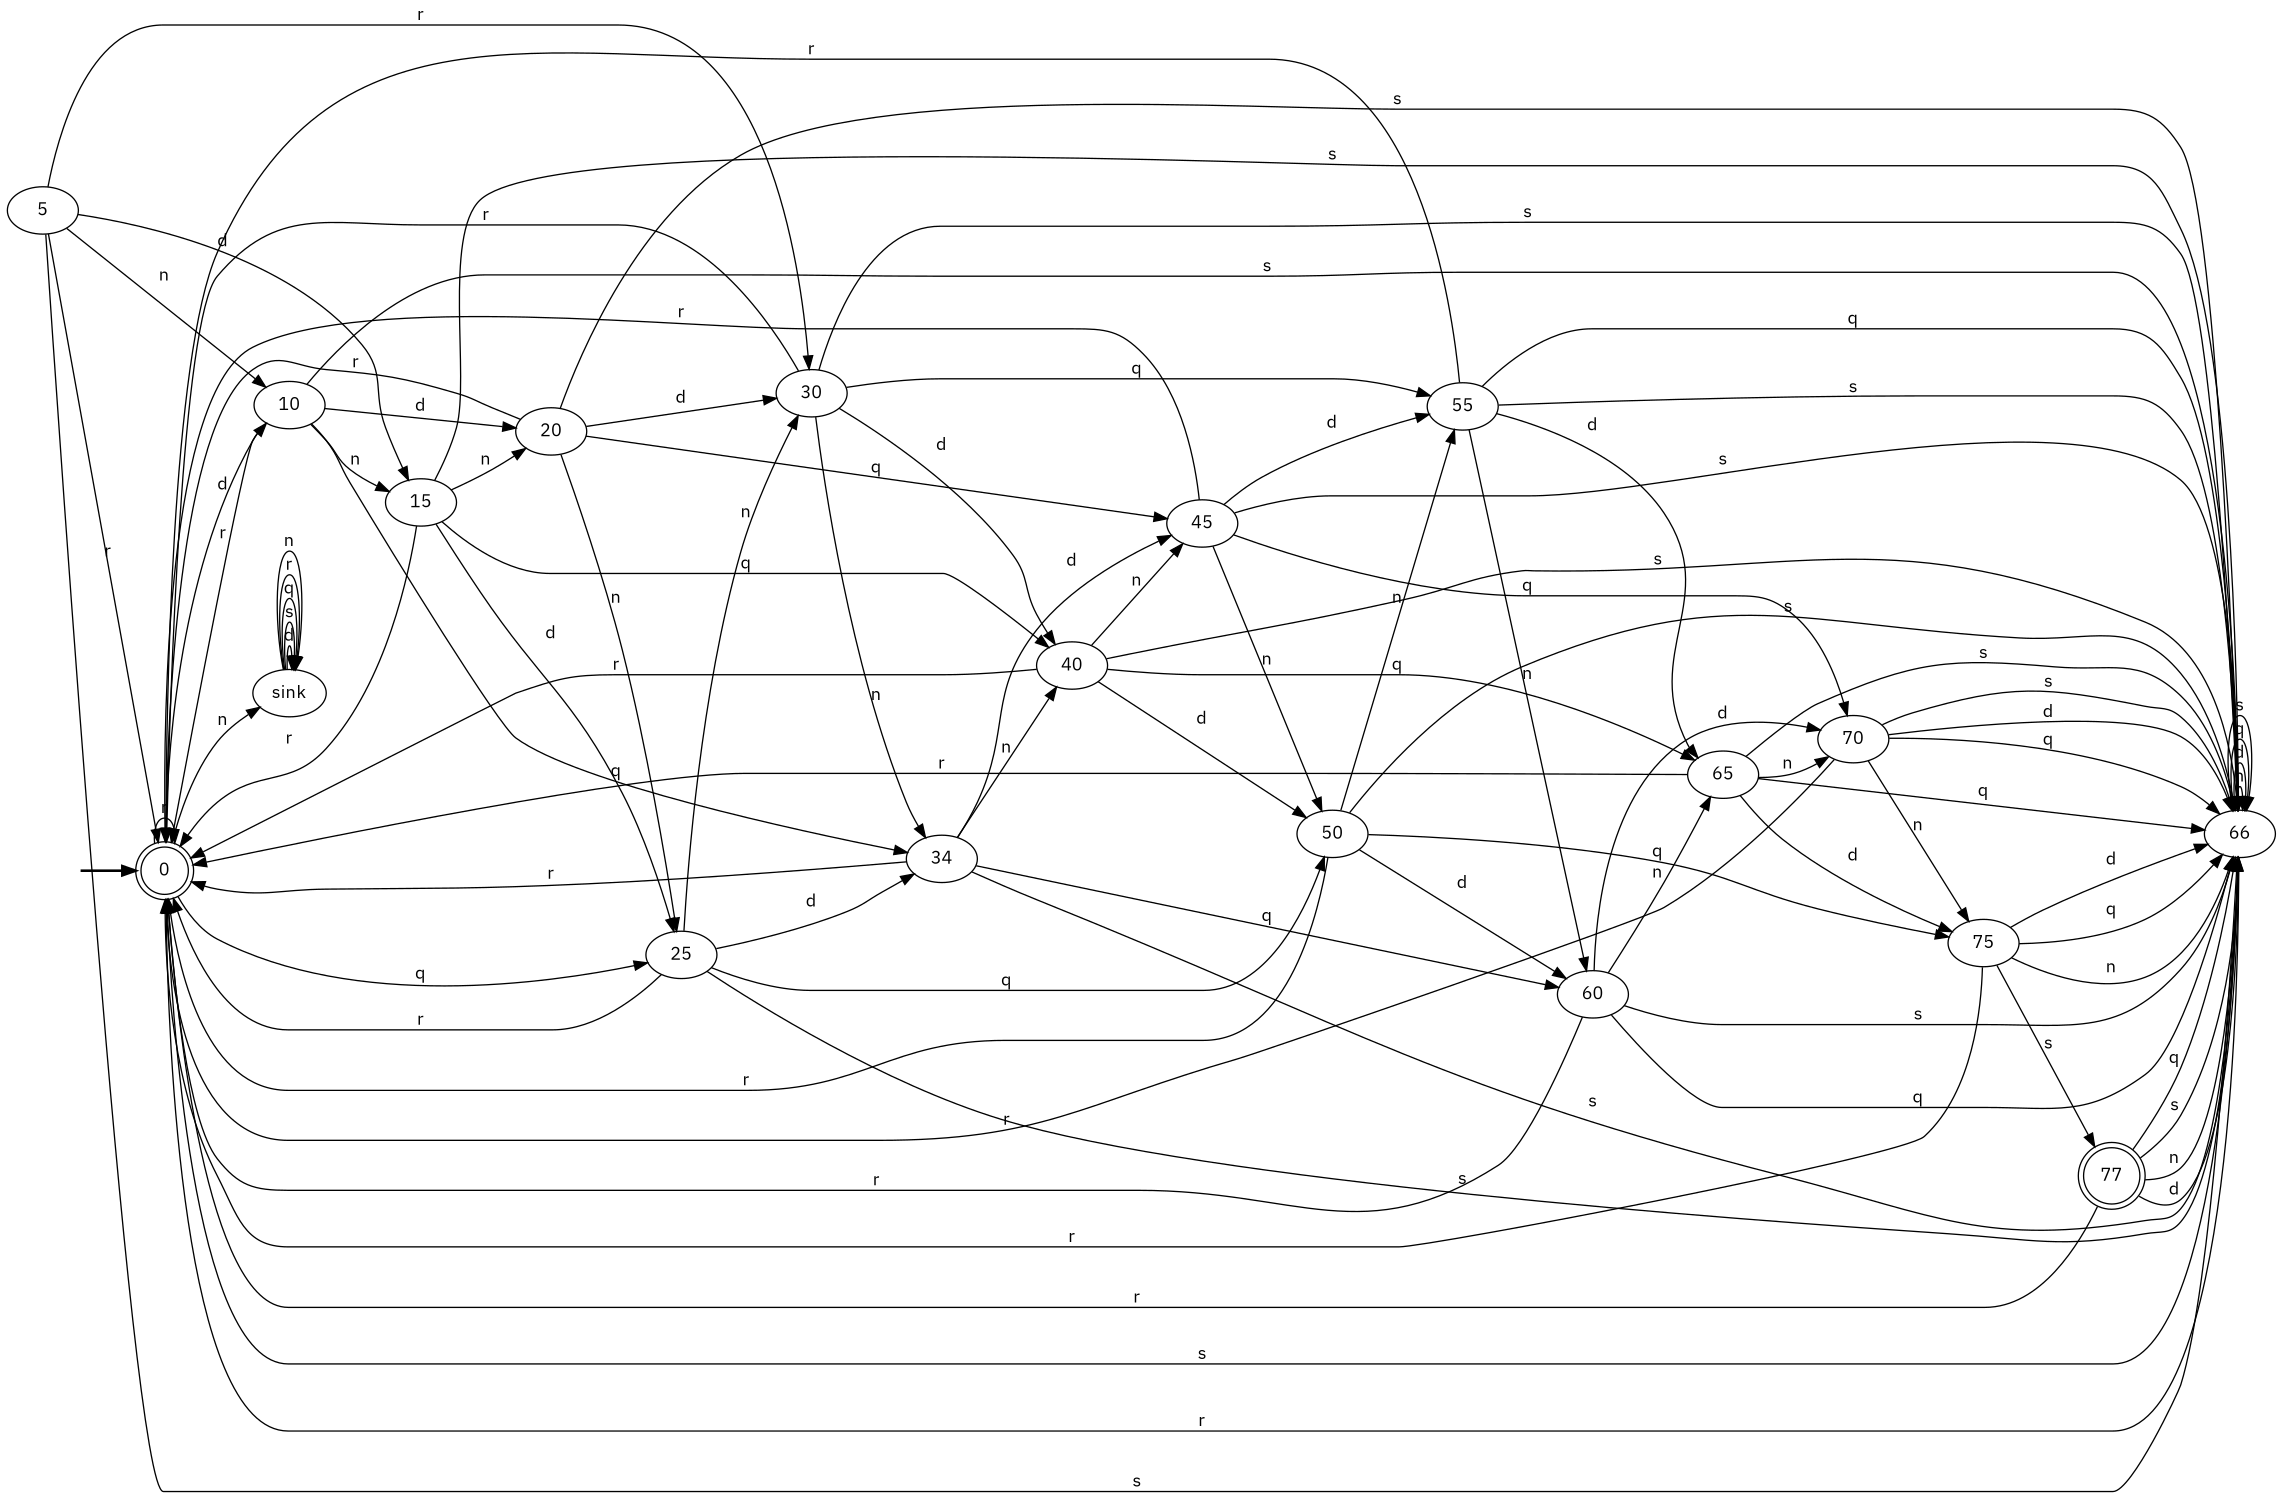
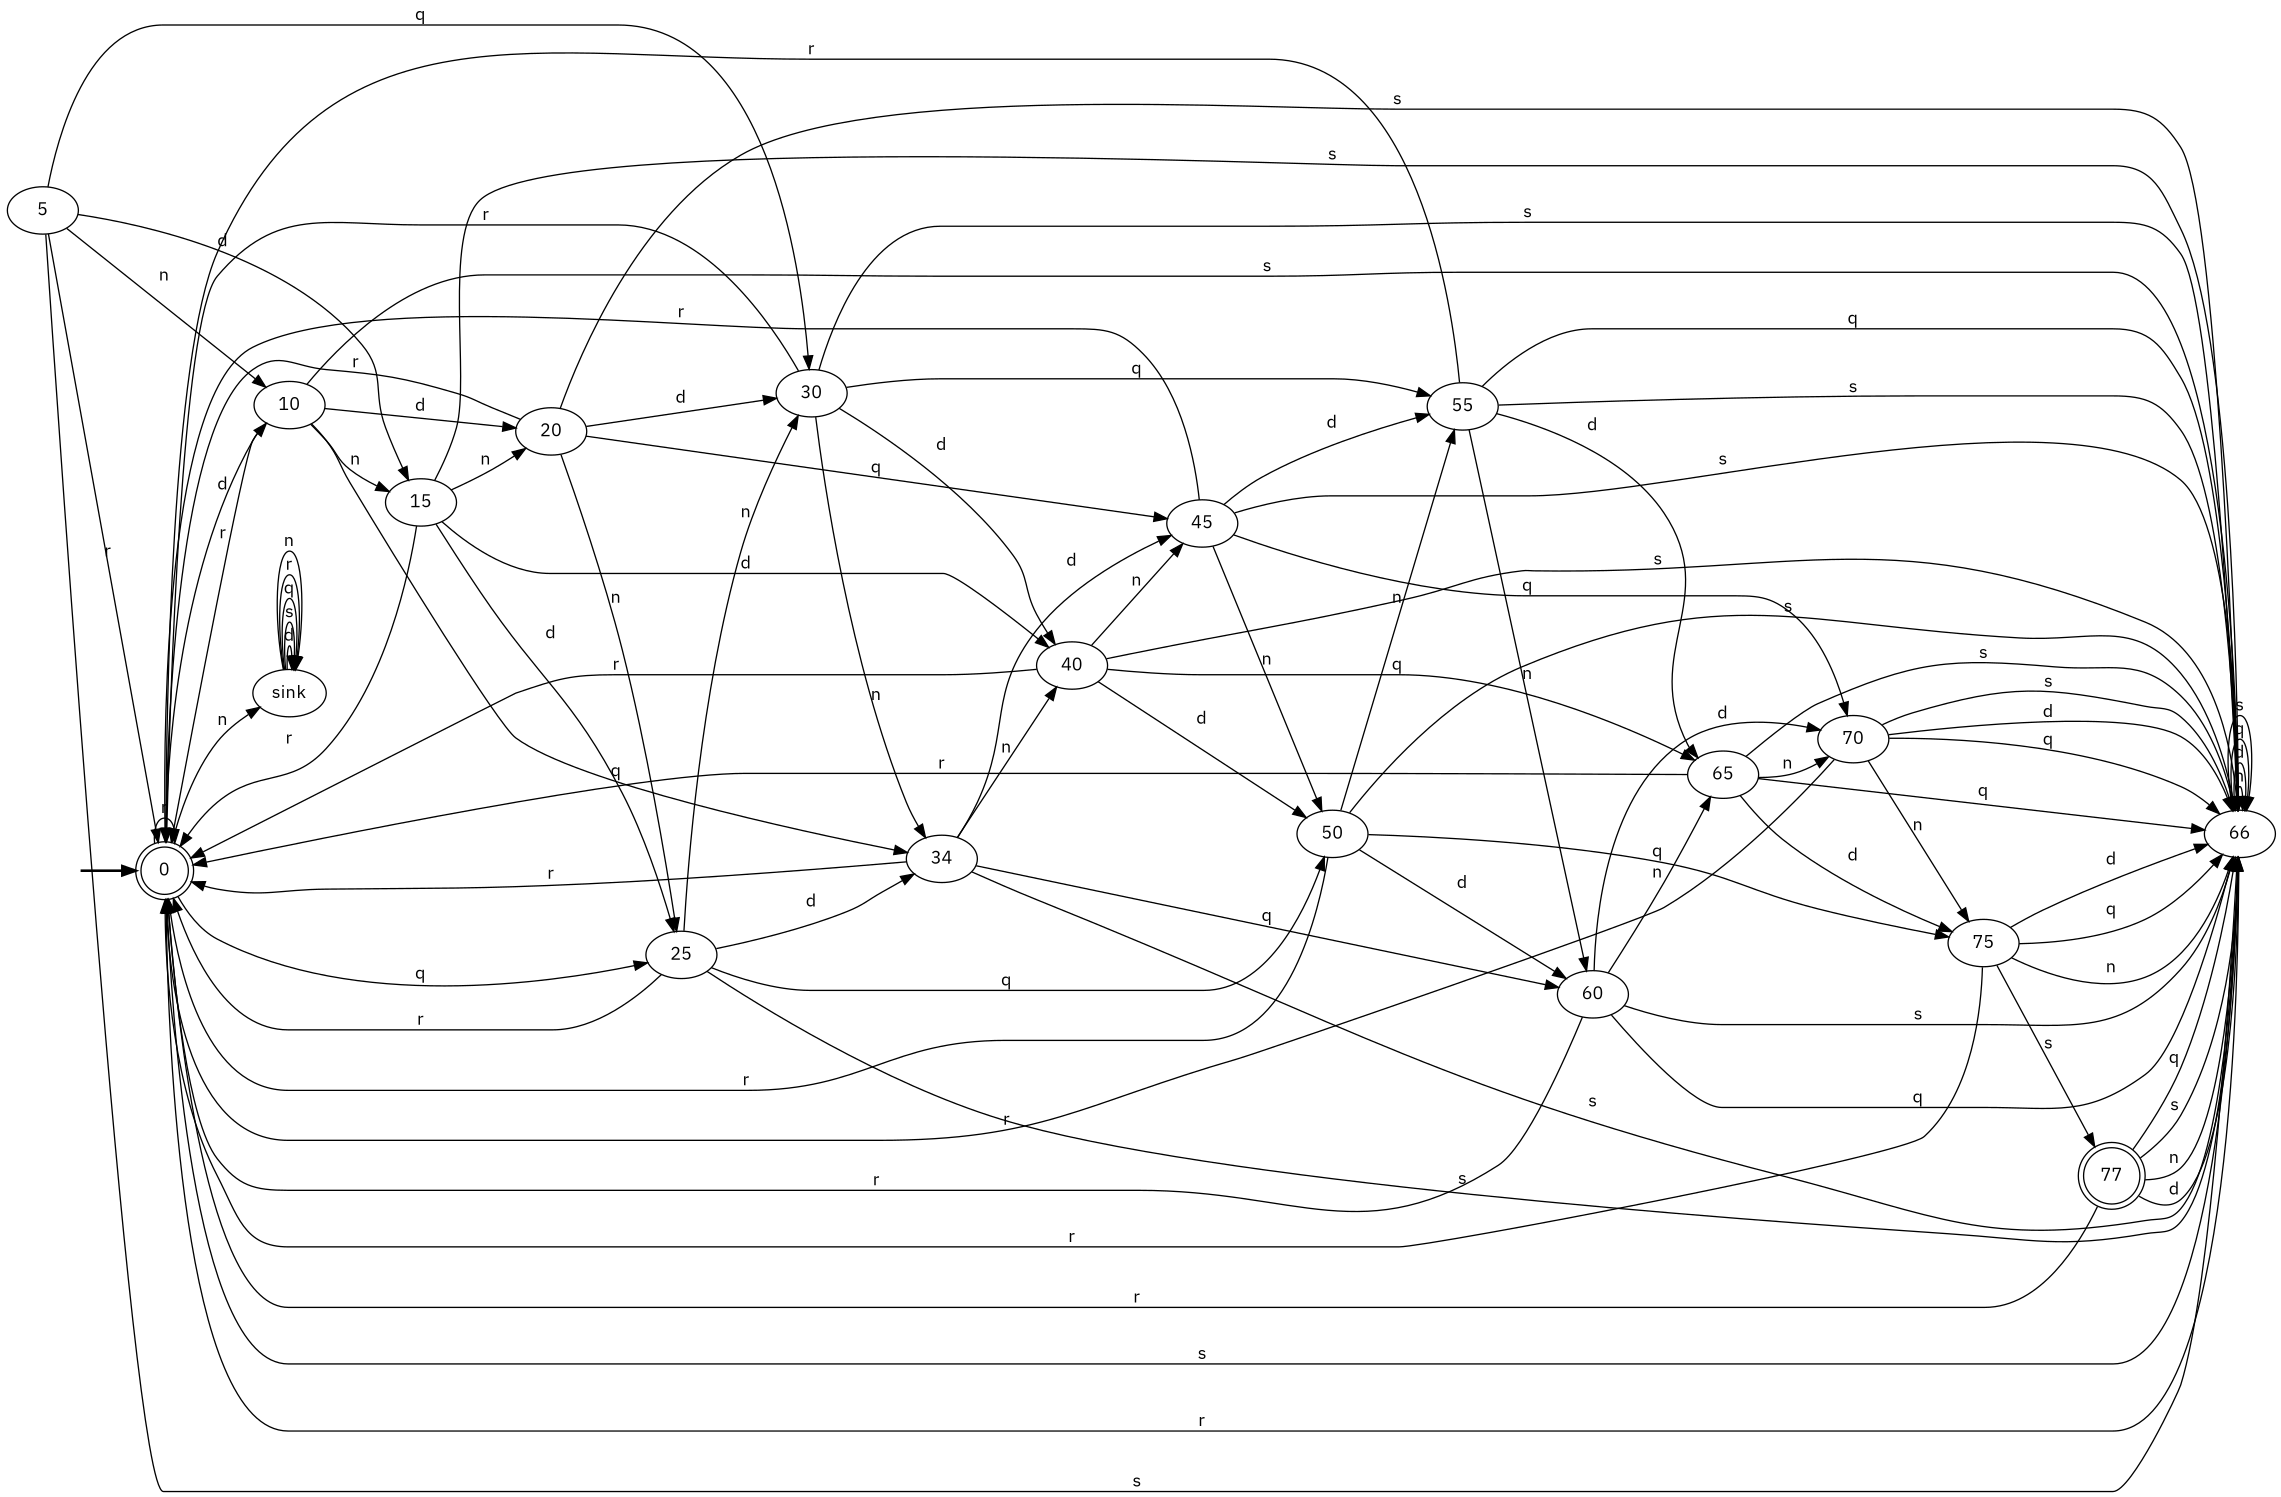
(421, 15) -> (421, 15)
(747, 564) -> (747, 564)
